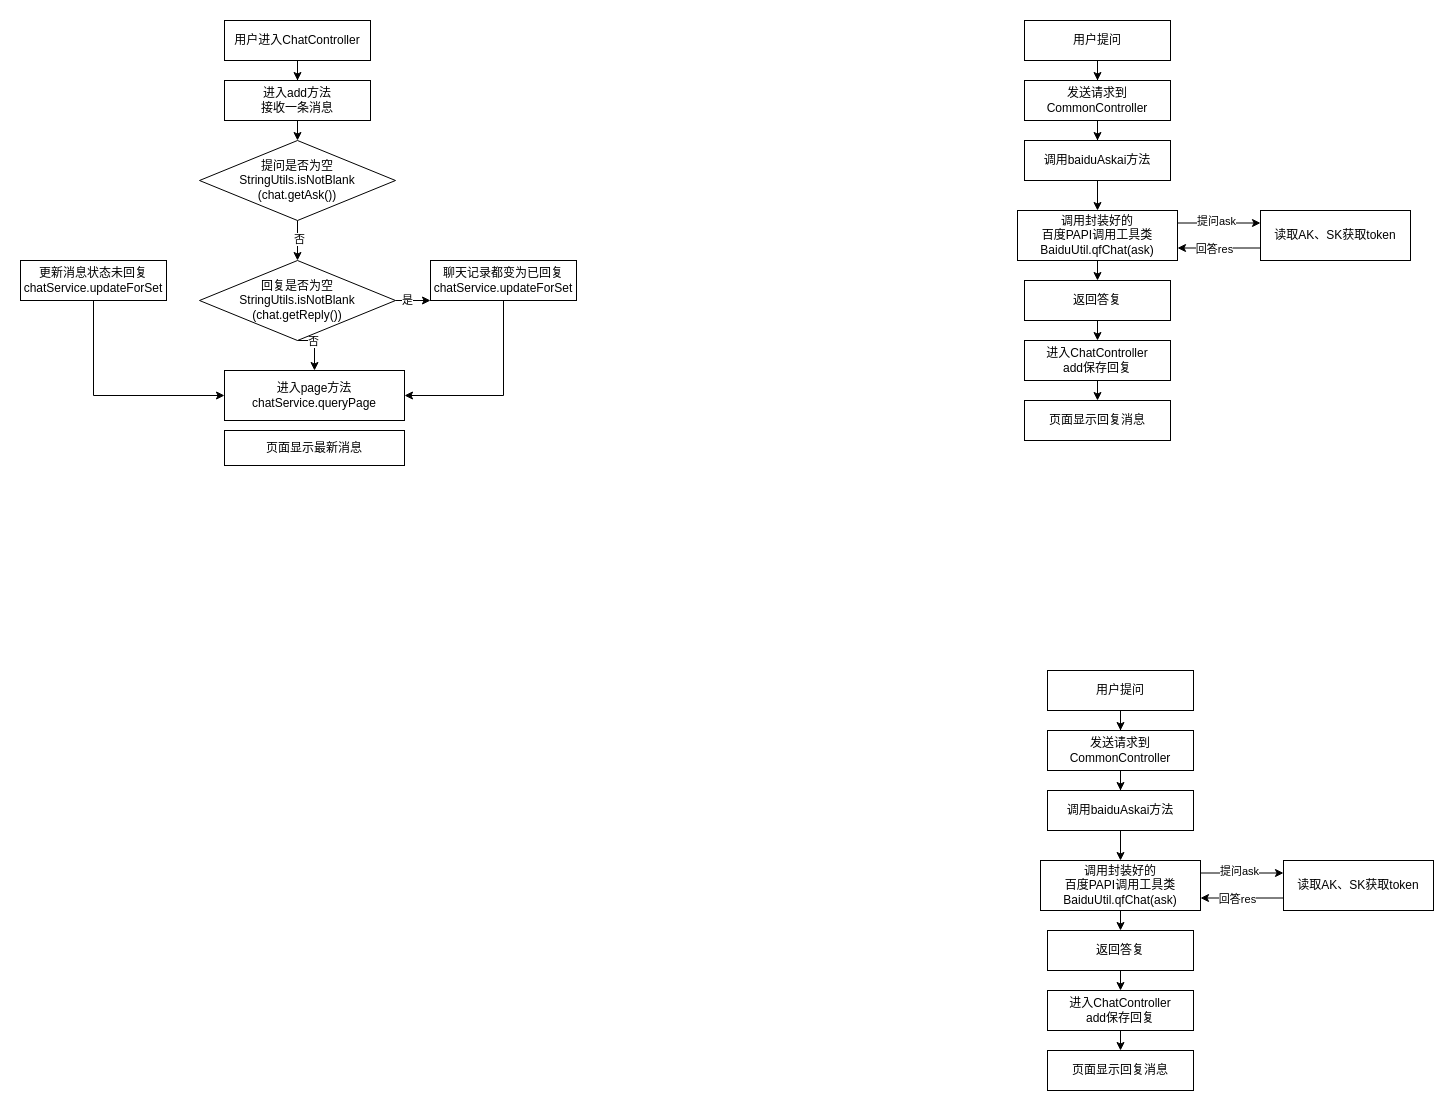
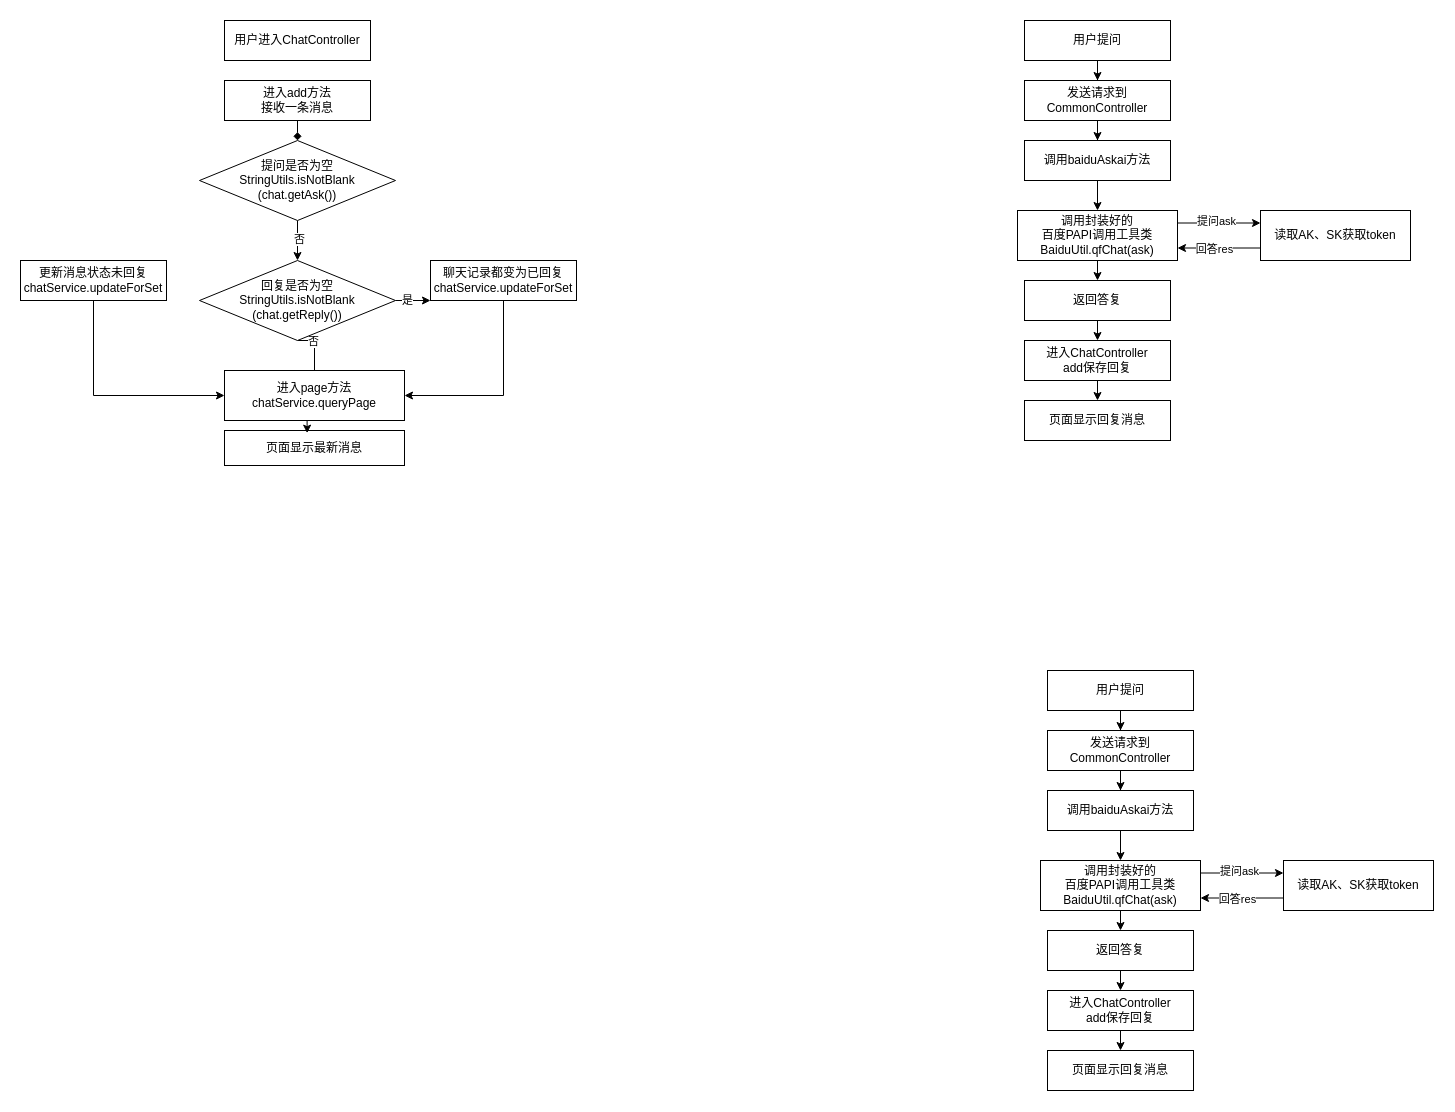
(298, 75) -> none
(298, 132) -> (298, 131)
(315, 362) -> (315, 365)
none -> (307, 423)
